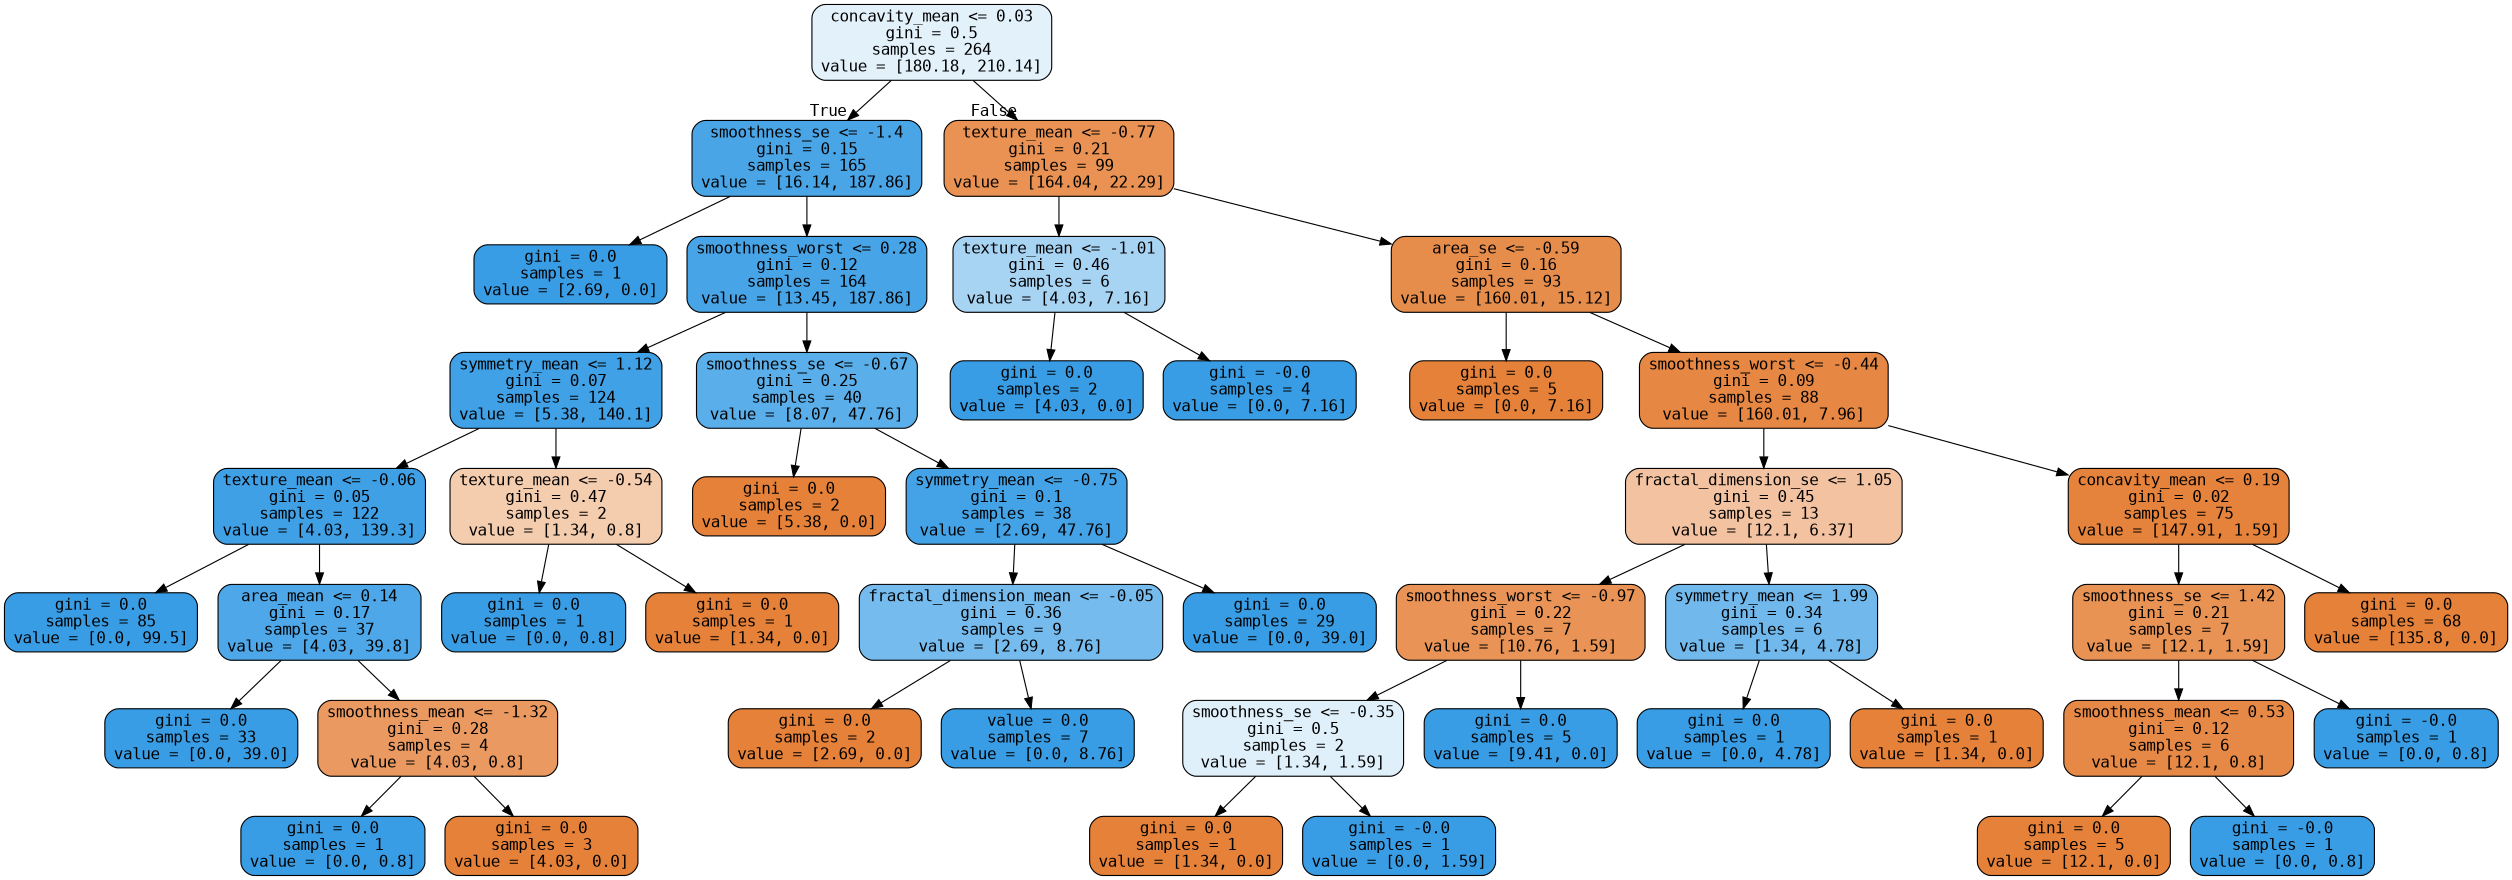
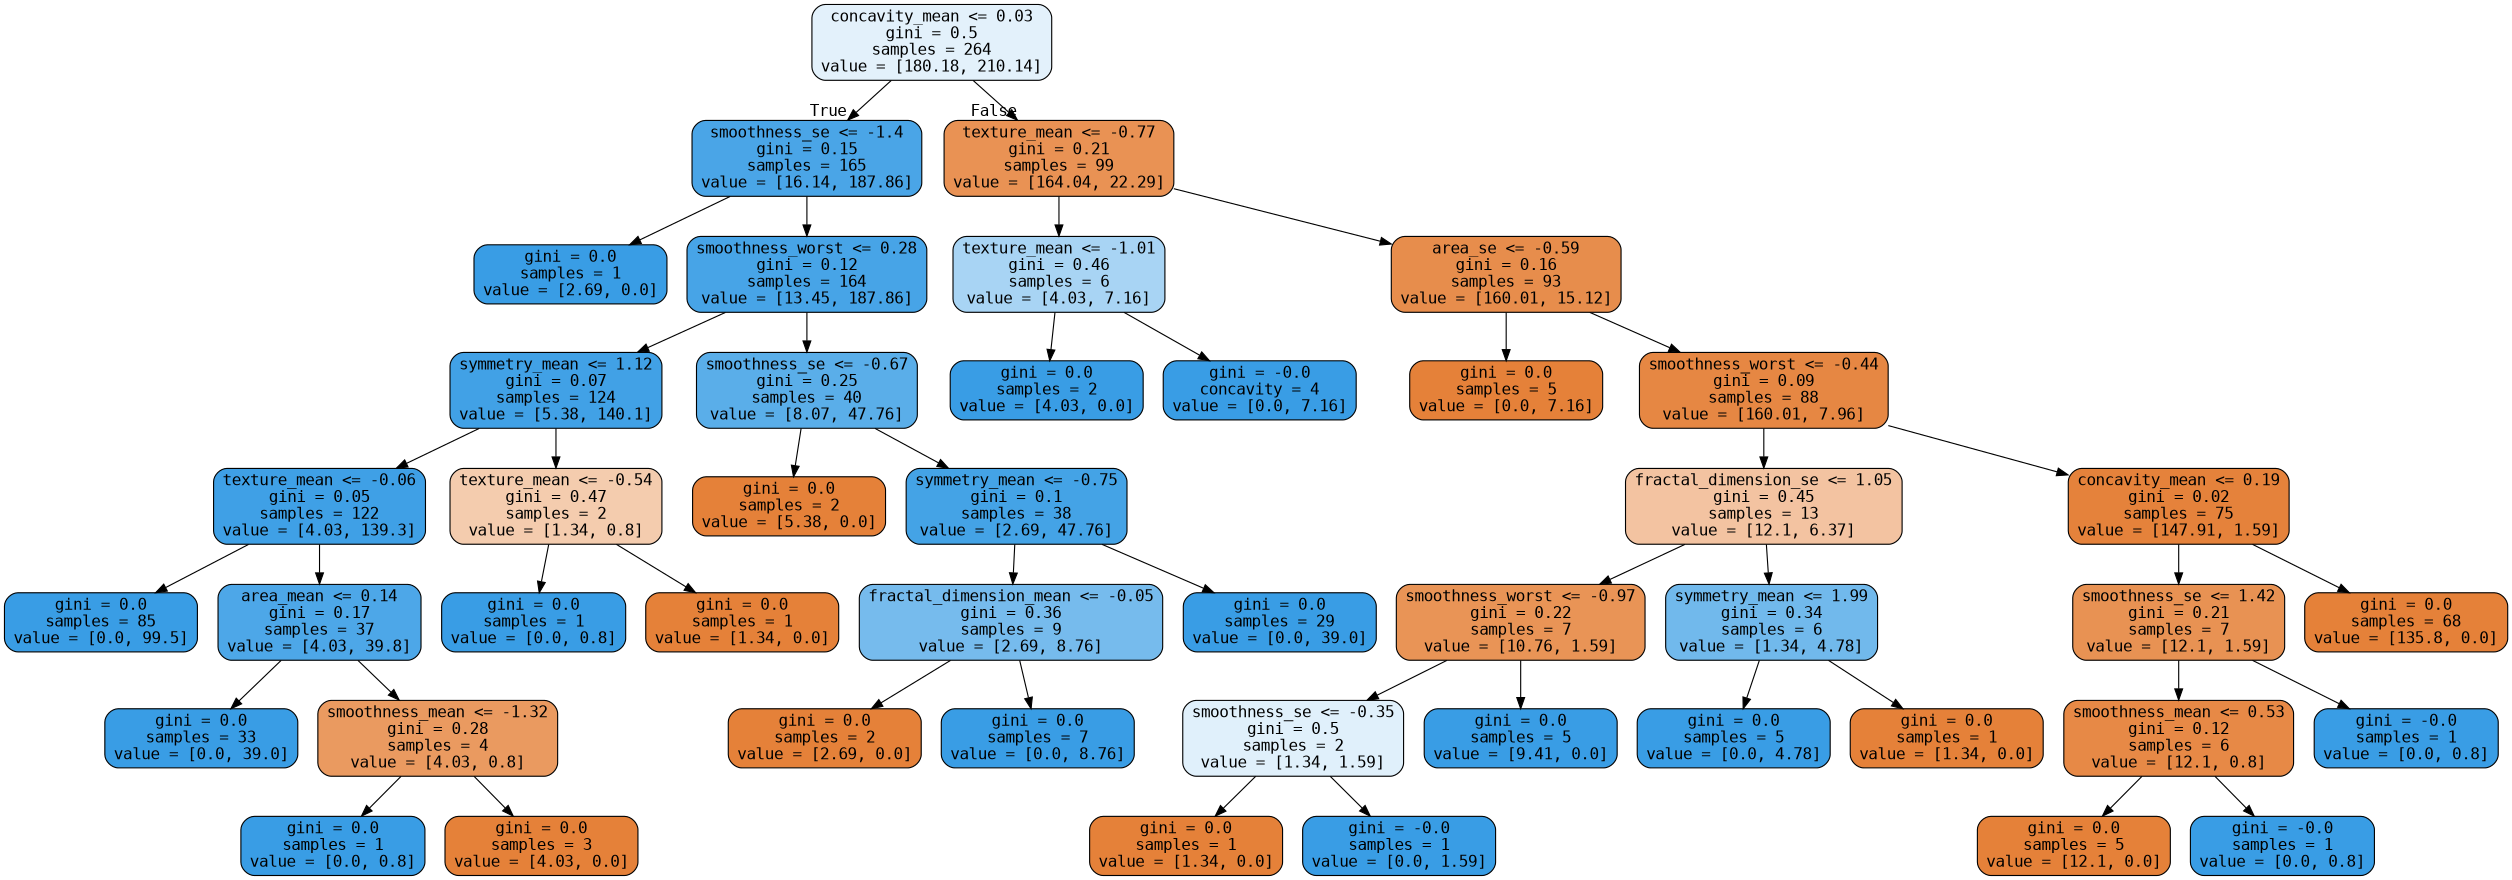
(1260, 390) -> (1260, 390)
(1038, 738) -> (1038, 738)
(1734, 738) -> (1734, 738)
